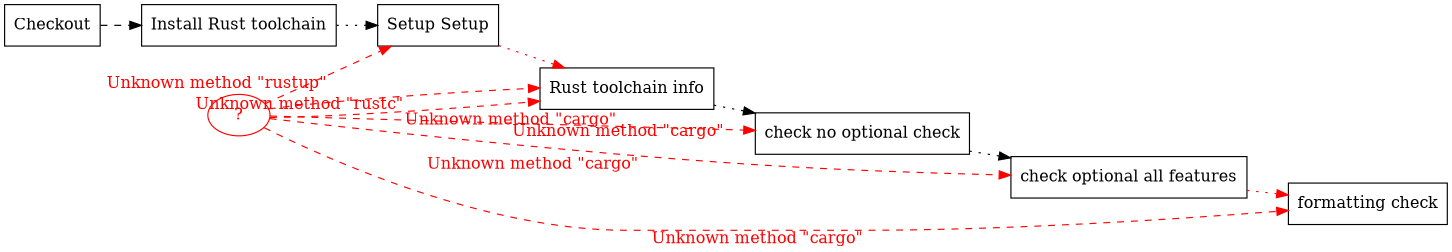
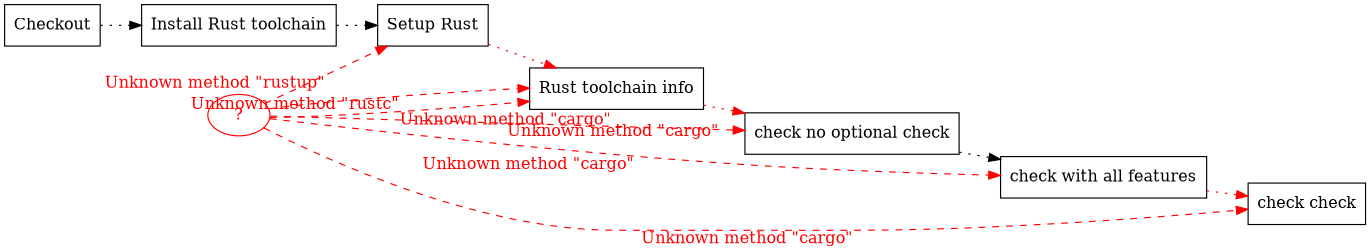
(115, 25) -> (115, 25)
(438, 25) -> (433, 25)
(729, 108) -> (718, 108)
(1129, 177) -> (1104, 177)
(1368, 204) -> (1307, 204)
